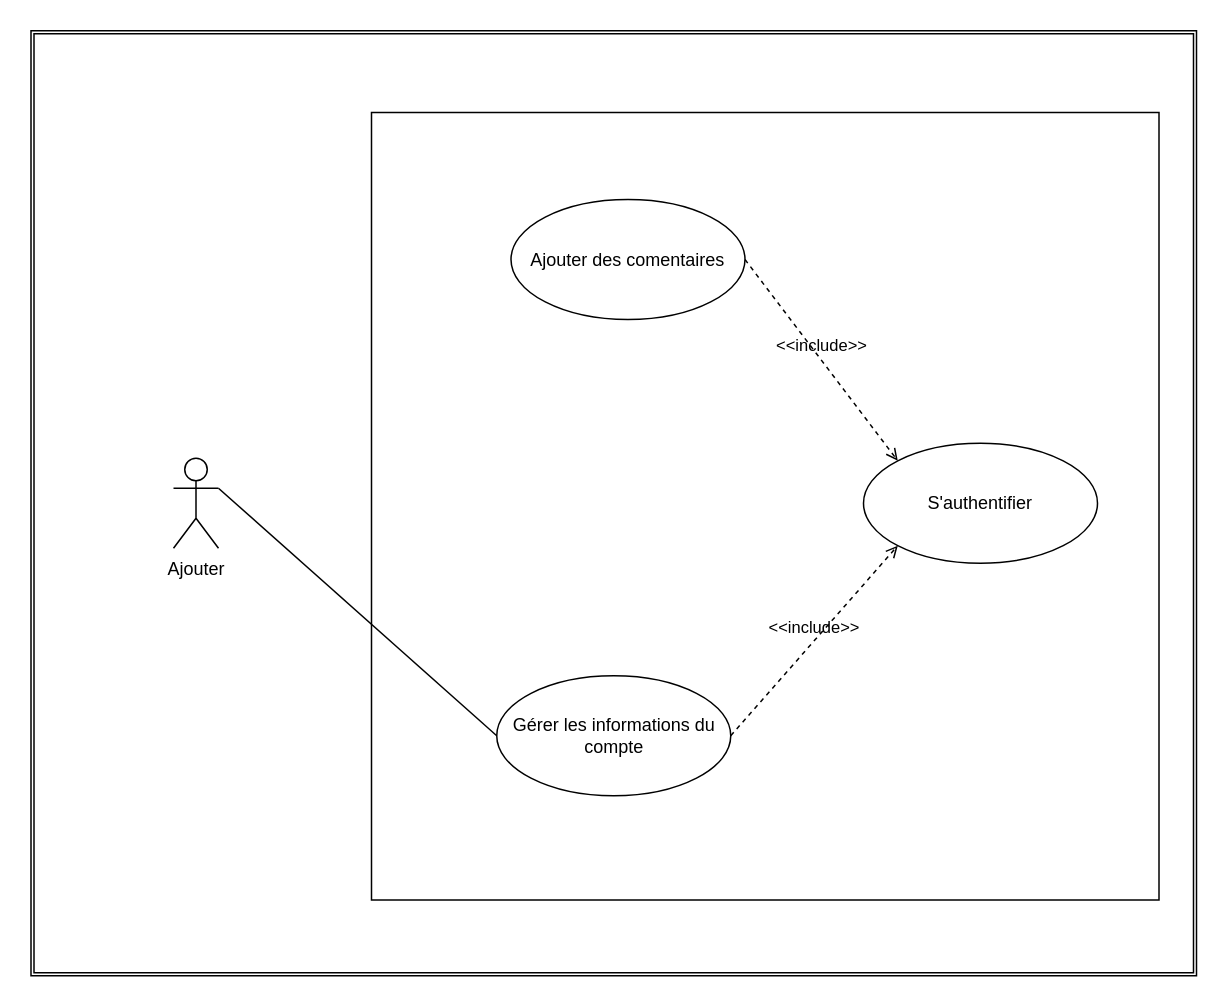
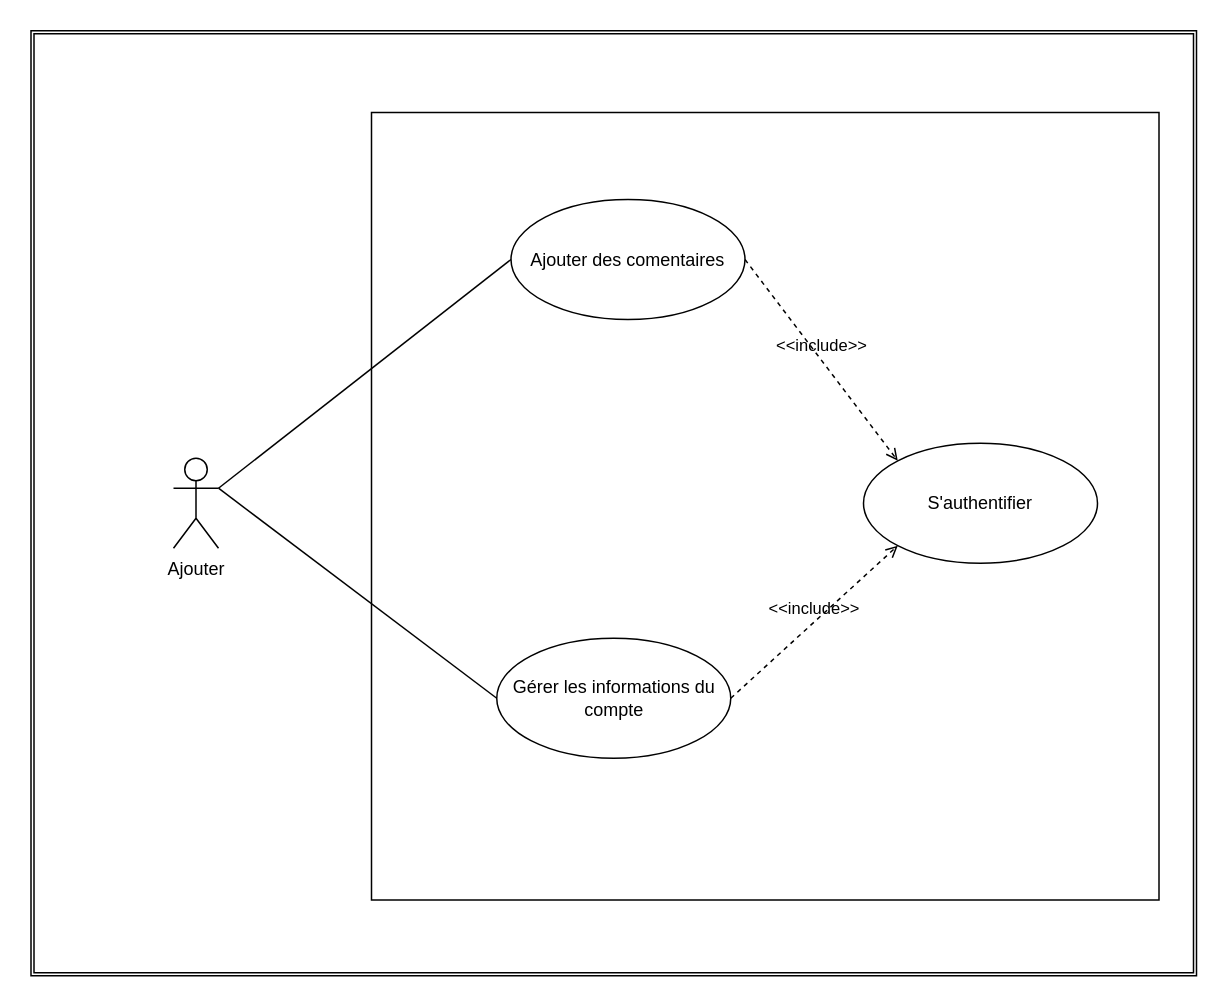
none -> (365, 374)
(614, 736) -> (614, 698)
